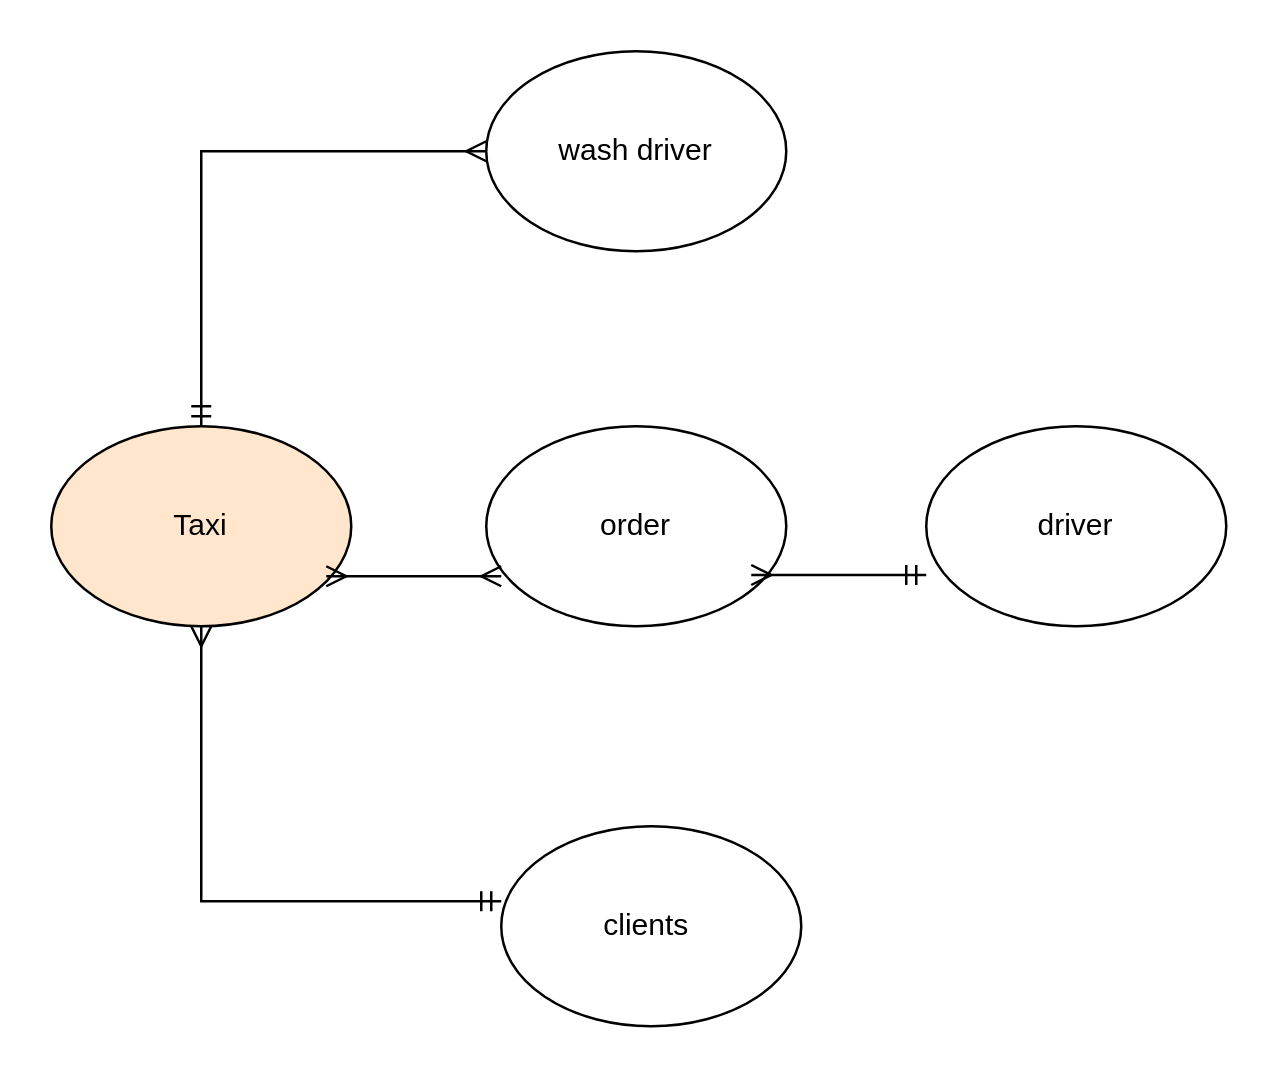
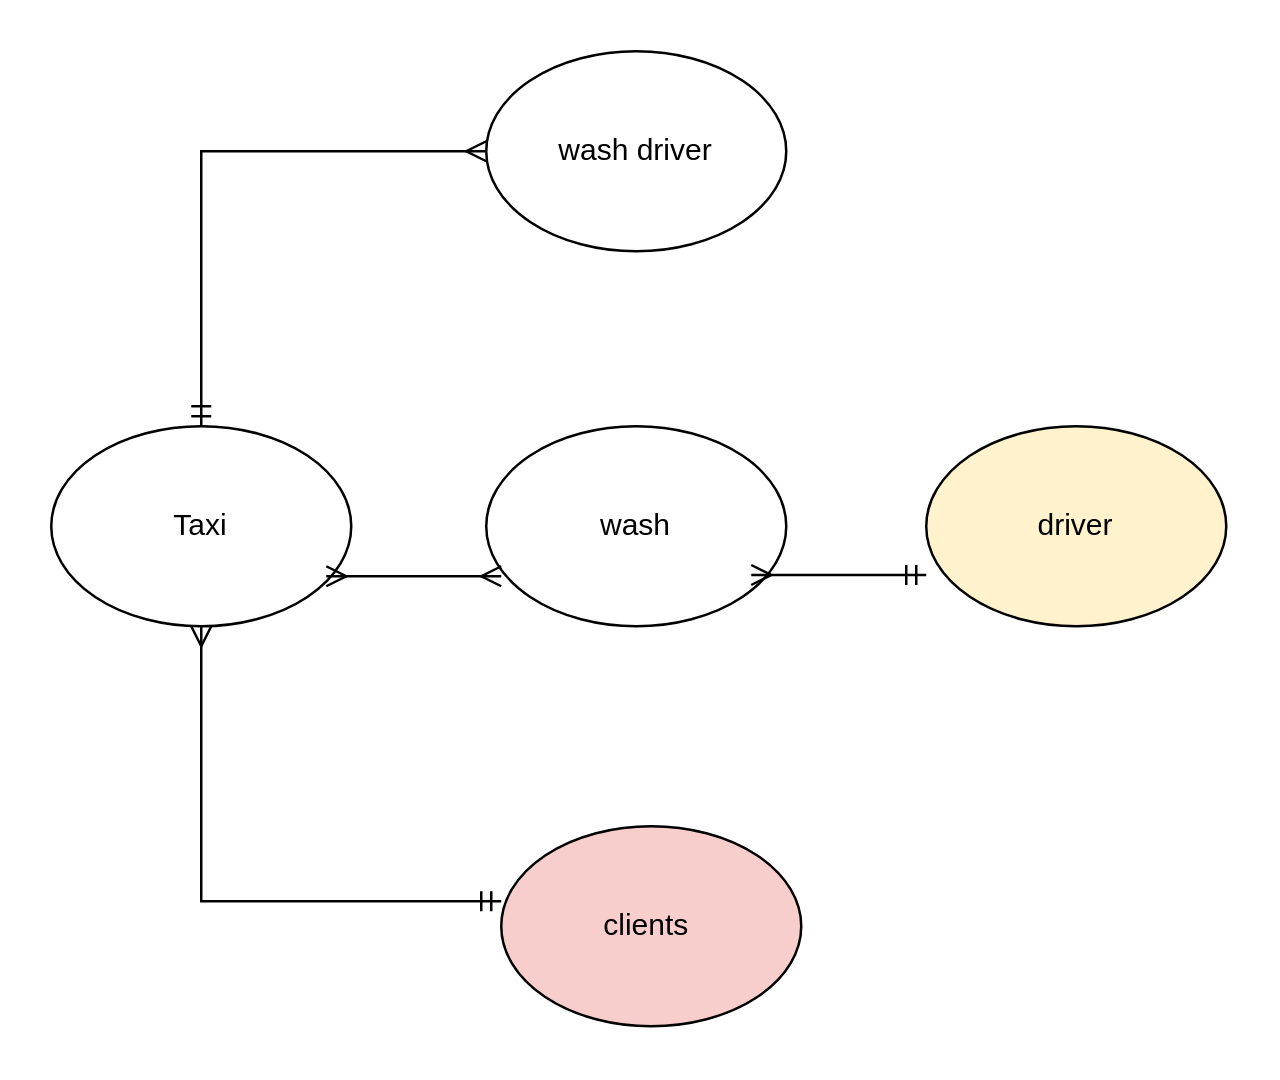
(201, 526) -> (201, 526)
(636, 526) -> (636, 526)
(1076, 526) -> (1076, 526)
(651, 926) -> (651, 926)
